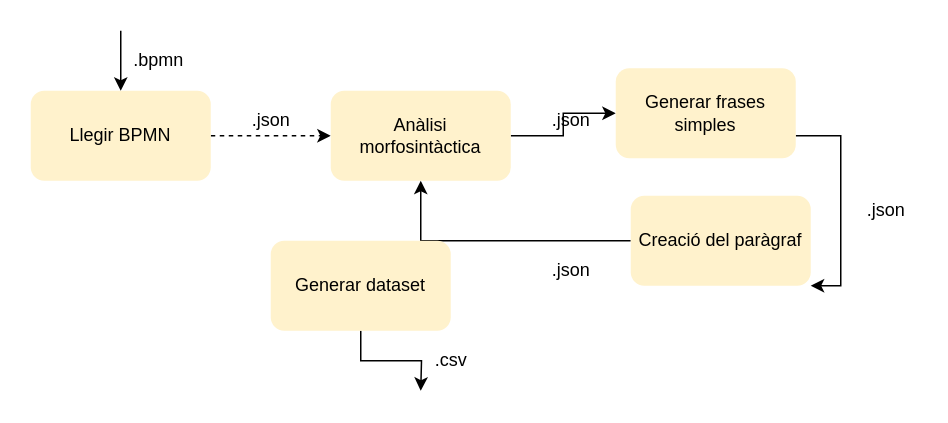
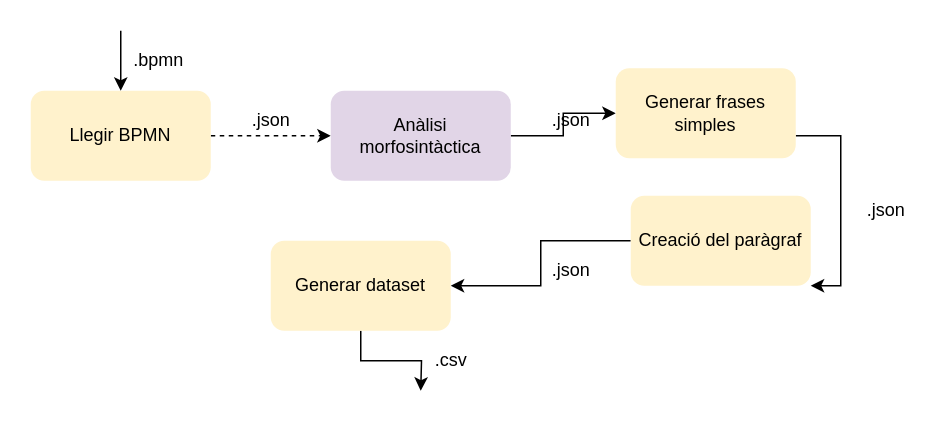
(421, 136) -> (421, 136)
(457, 241) -> (525, 286)
